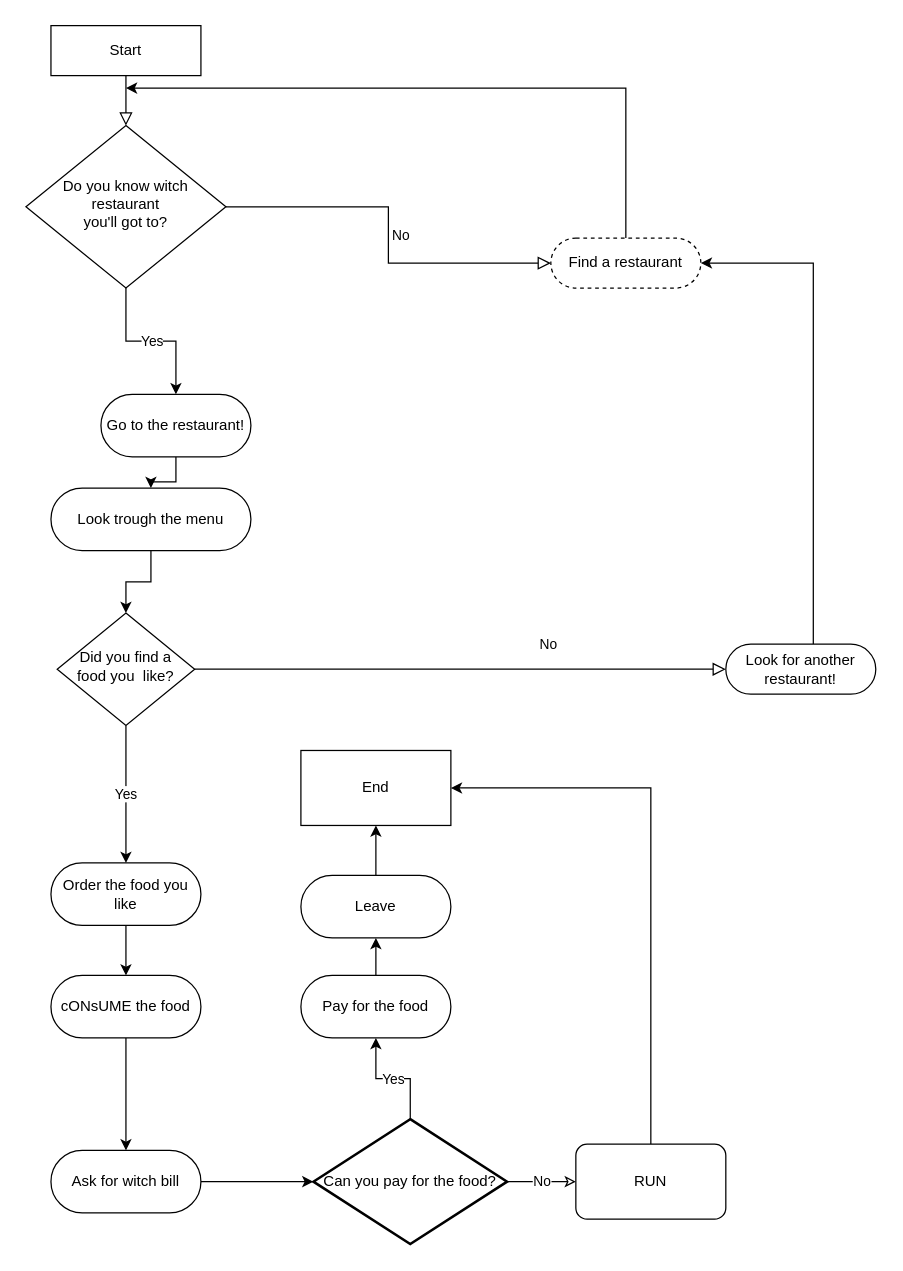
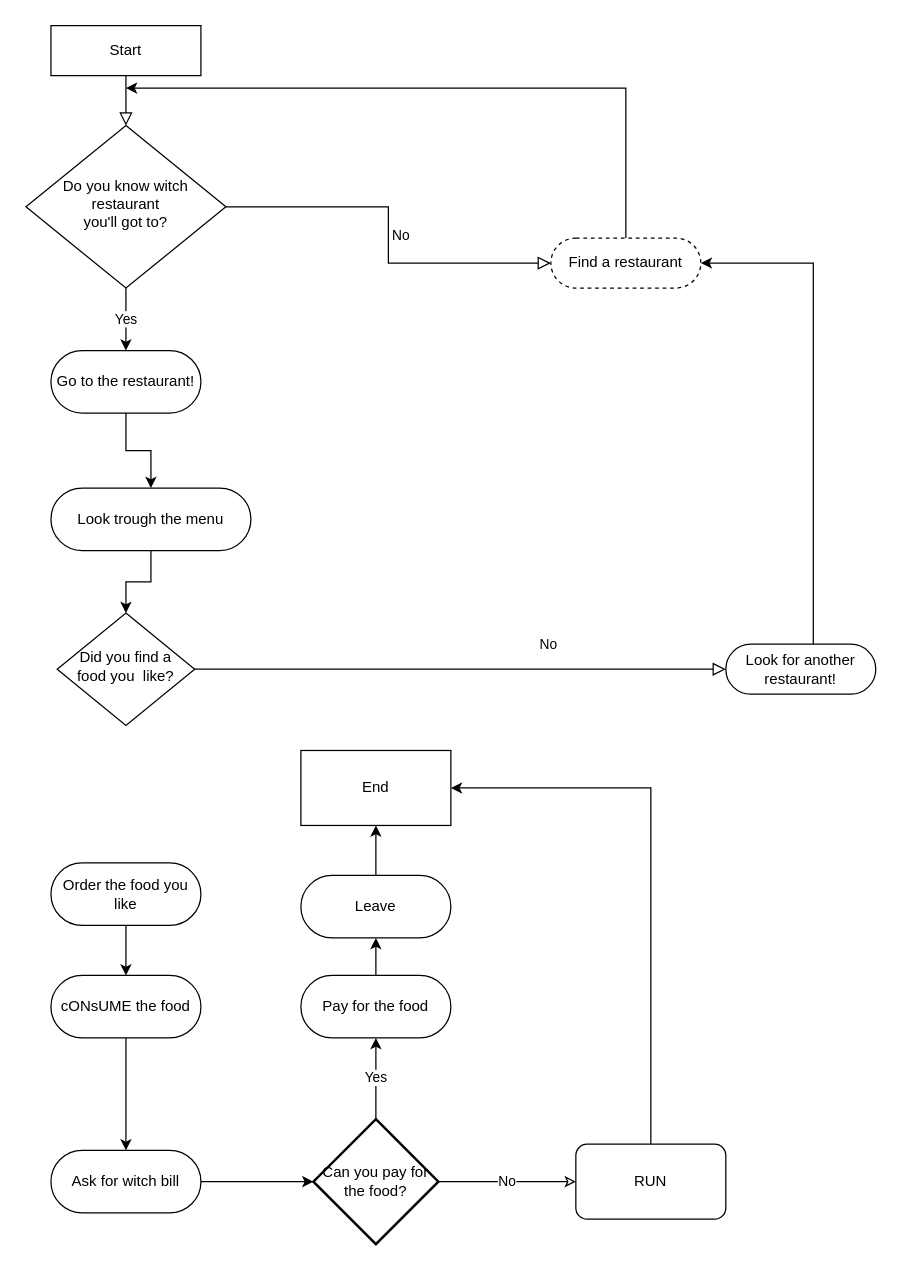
(176, 426) -> (126, 382)
(126, 790) -> none
(410, 1182) -> (376, 1182)
